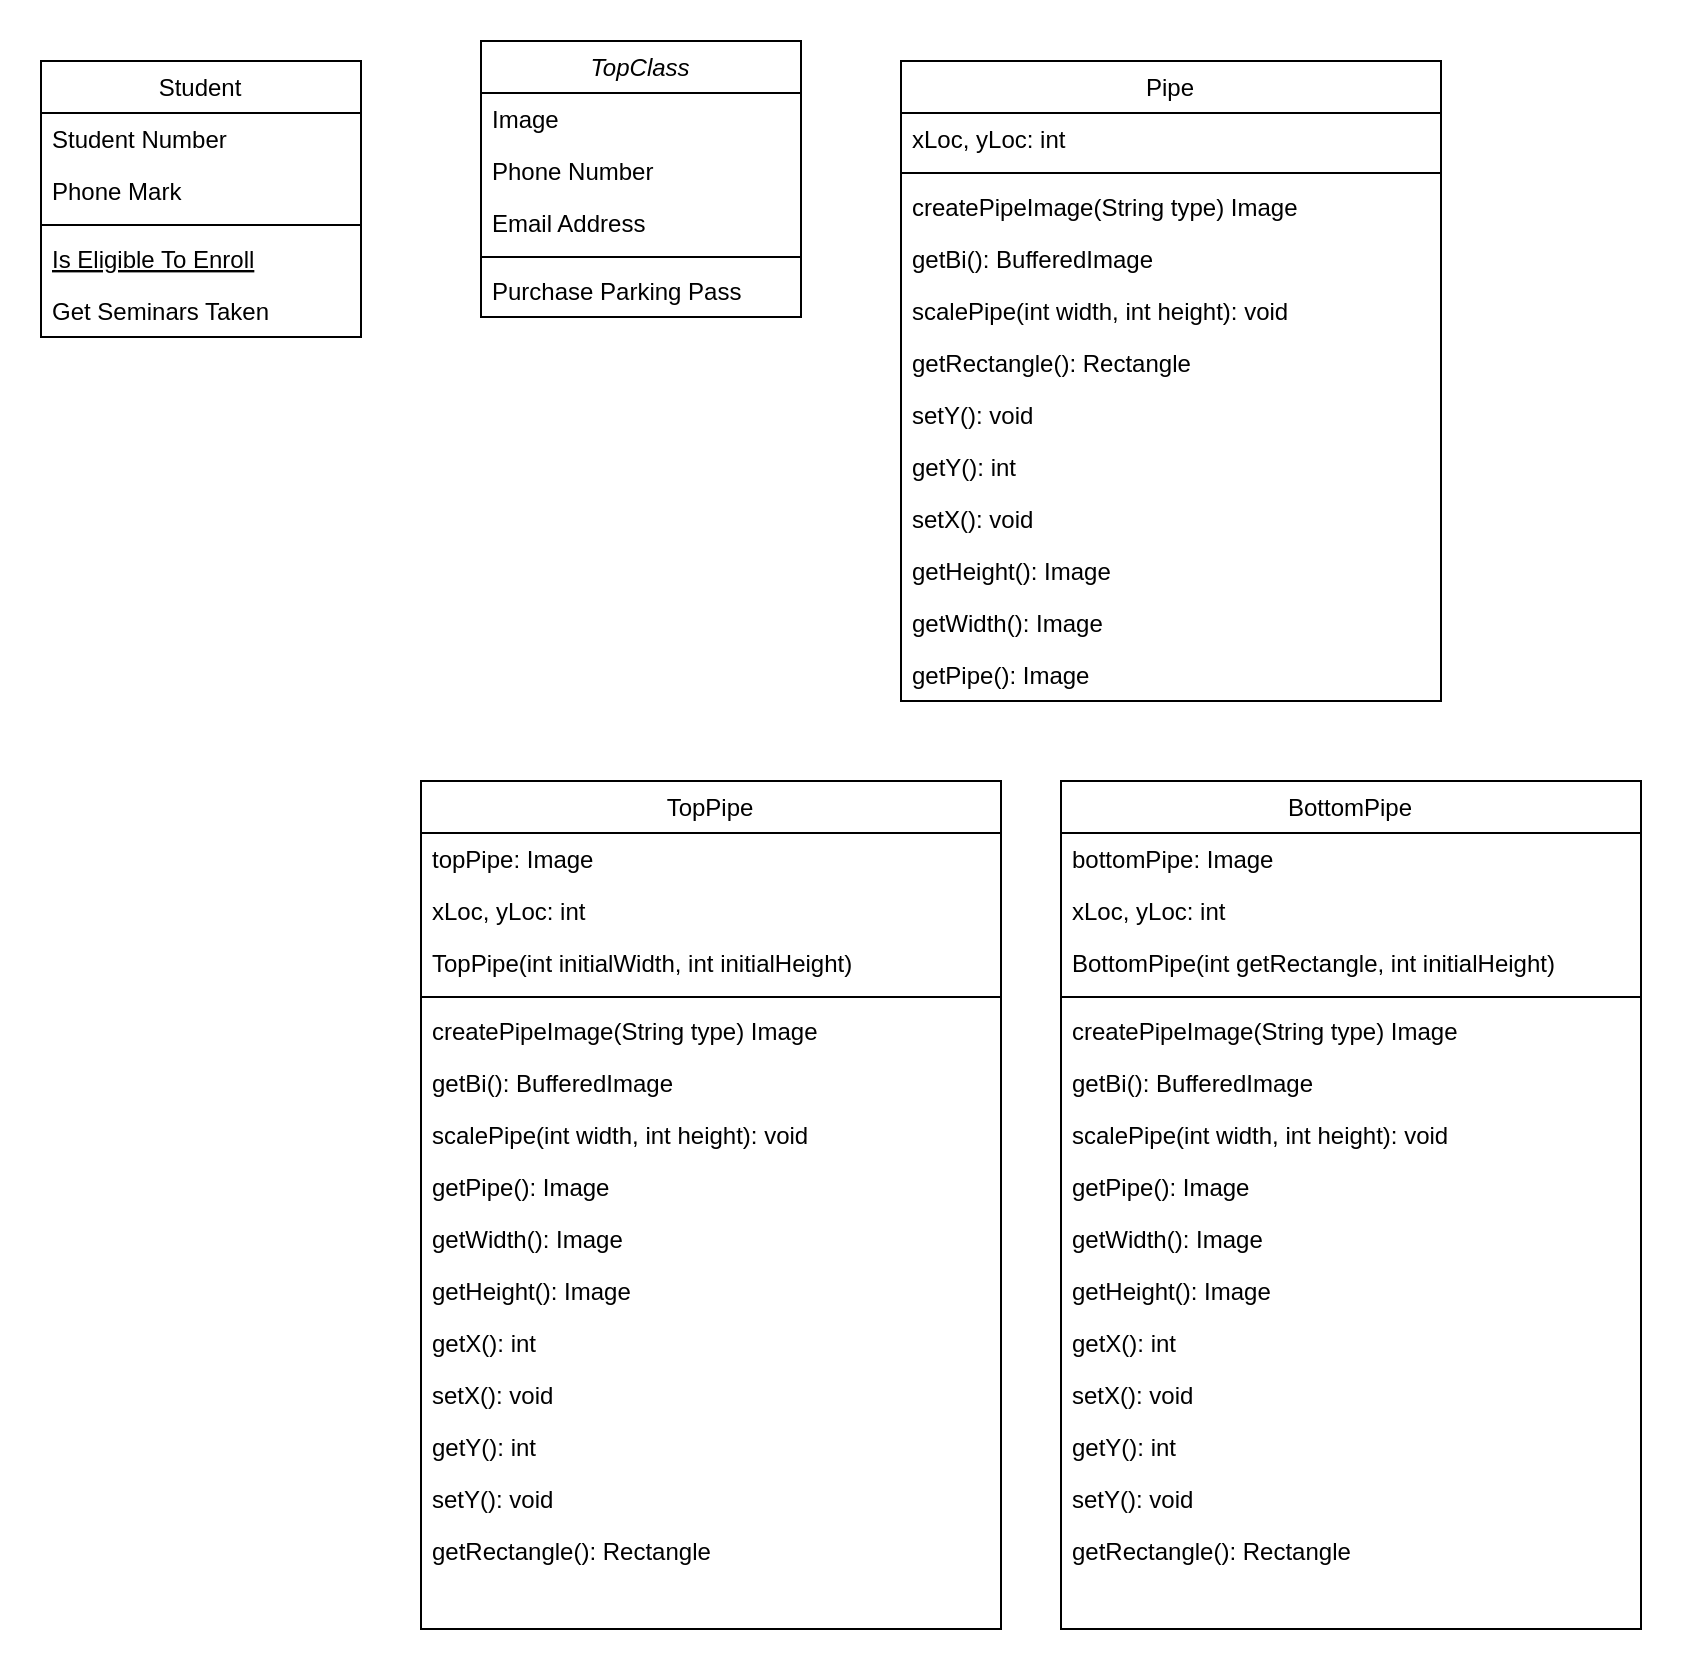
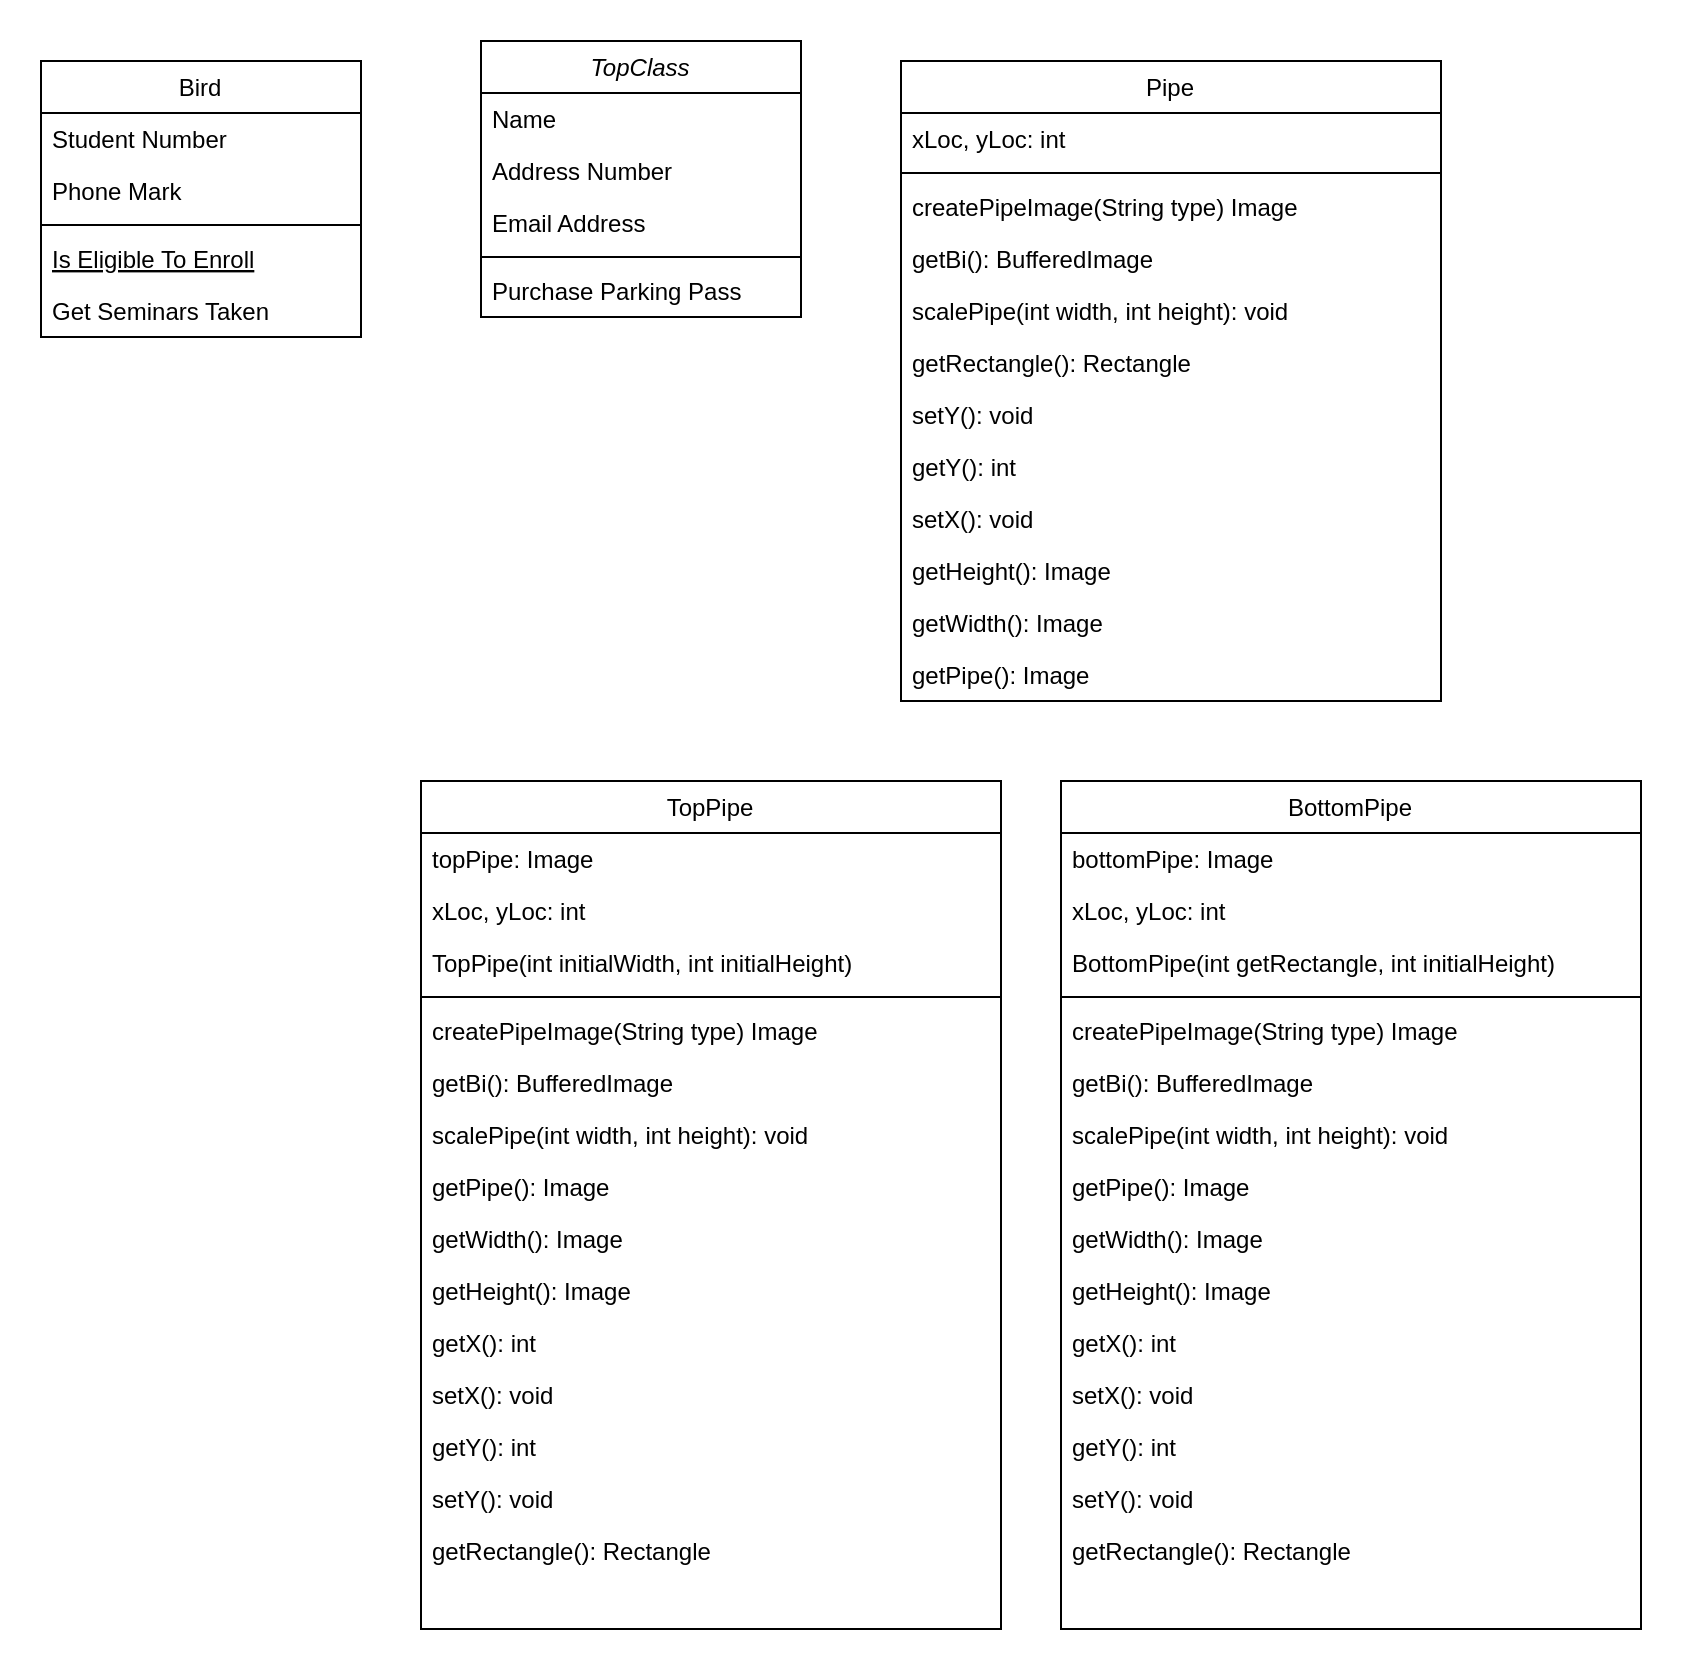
(200, 88) -> (200, 88)
(526, 120) -> (519, 120)
(570, 172) -> (583, 172)
